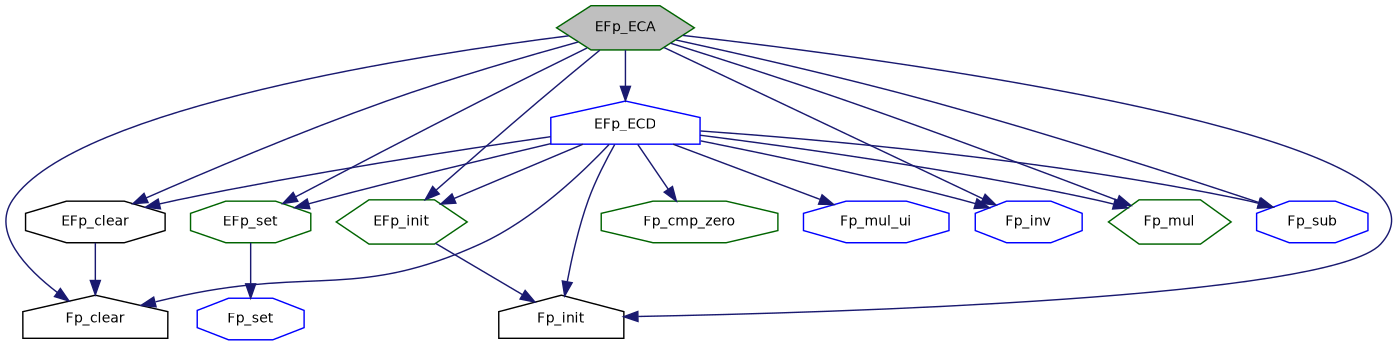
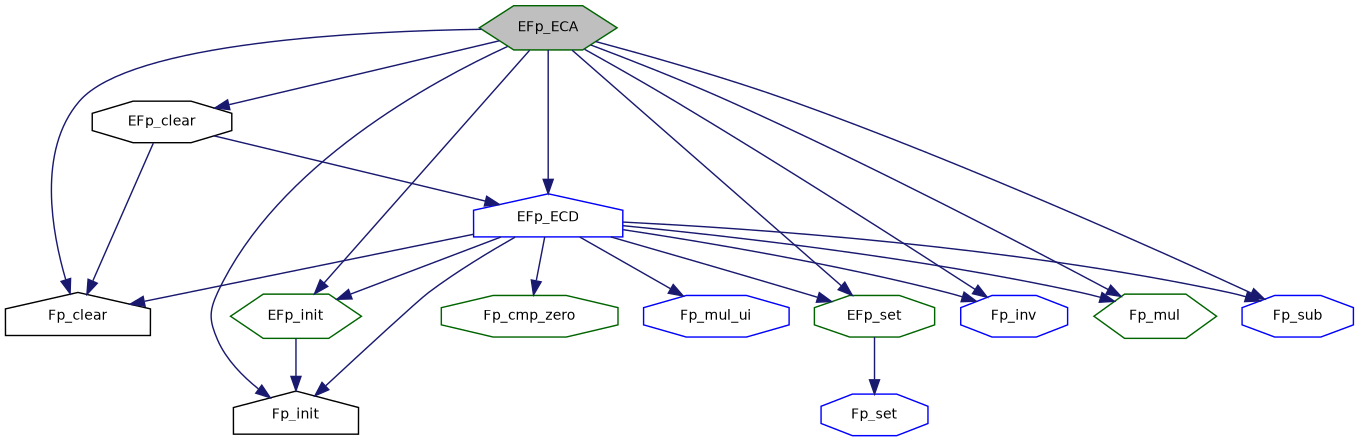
(384, 162) -> (350, 168)
